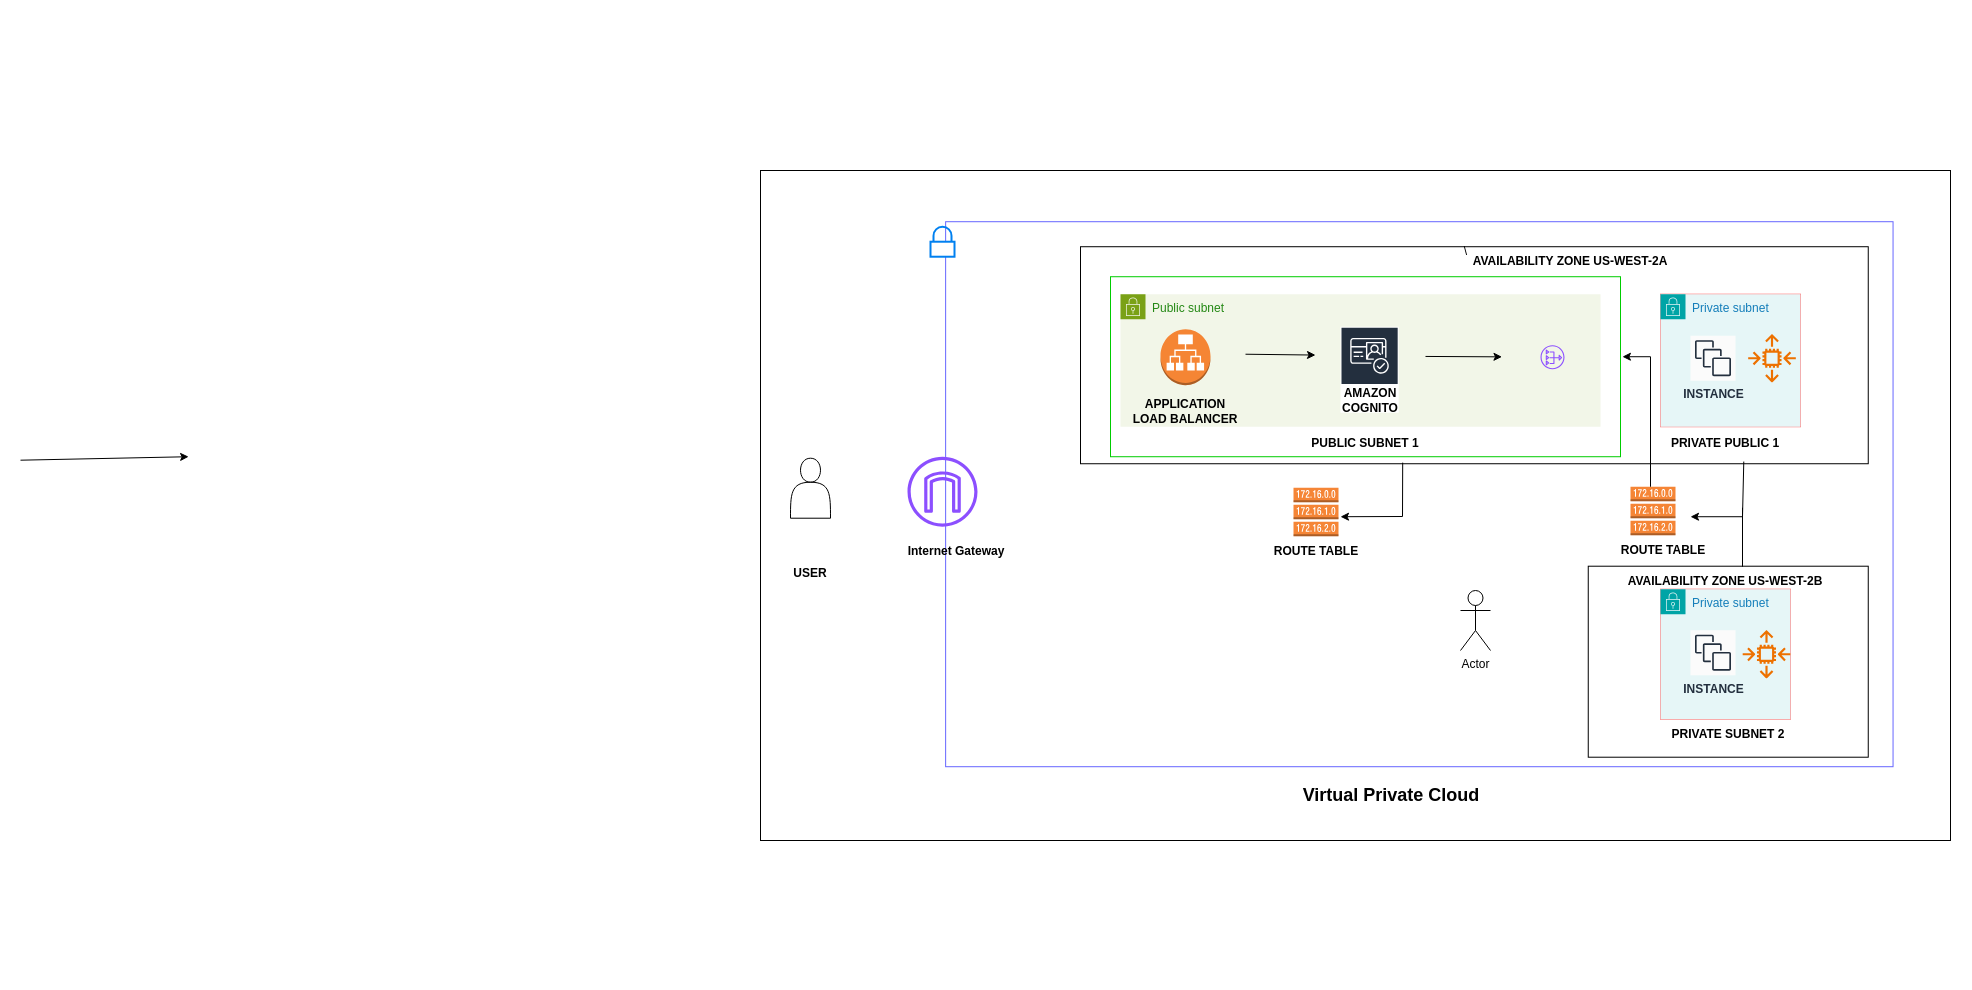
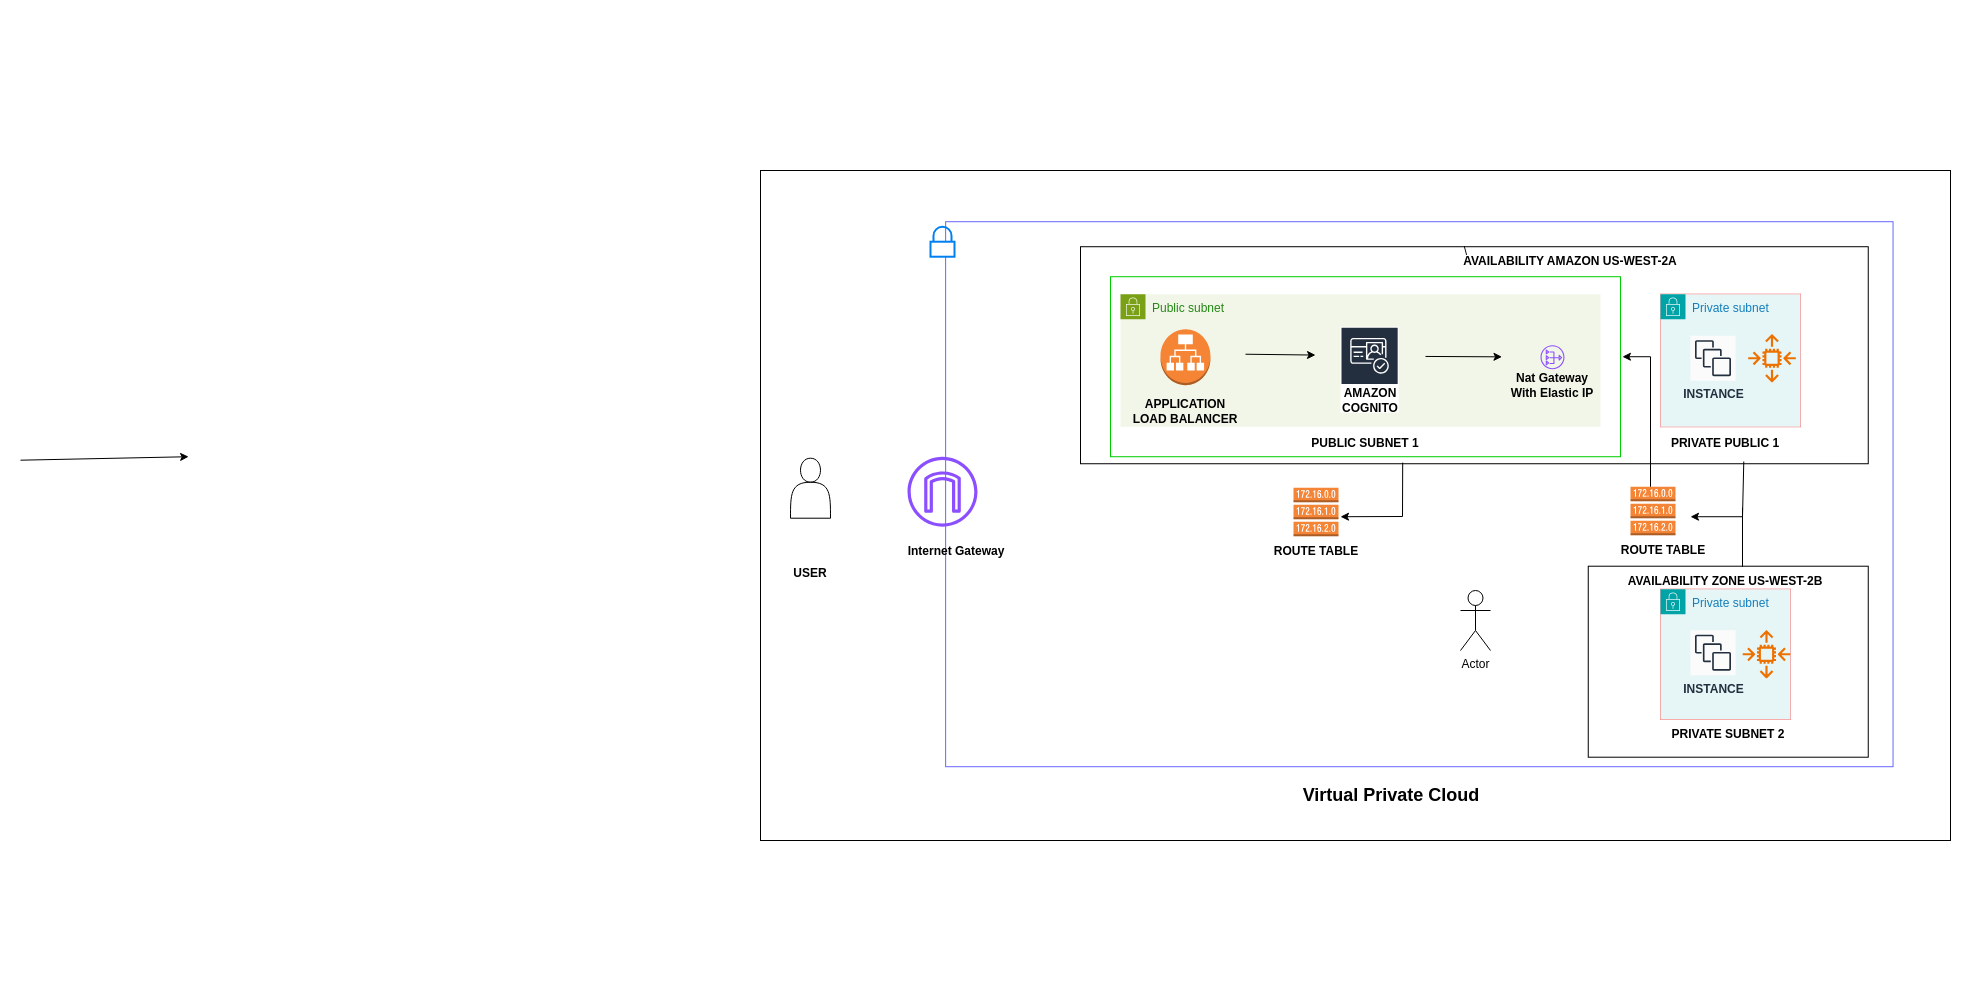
(1571, 262) -> (1571, 262)
none -> (1553, 385)
